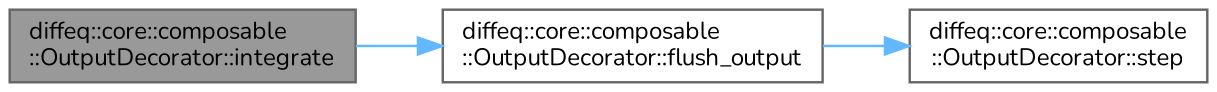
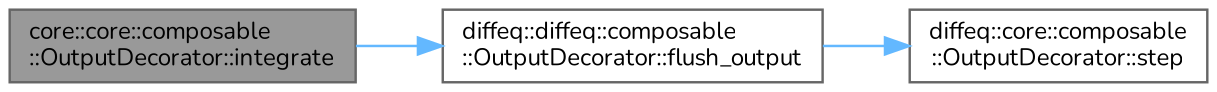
(183, 46) -> (183, 46)
(633, 46) -> (633, 46)
